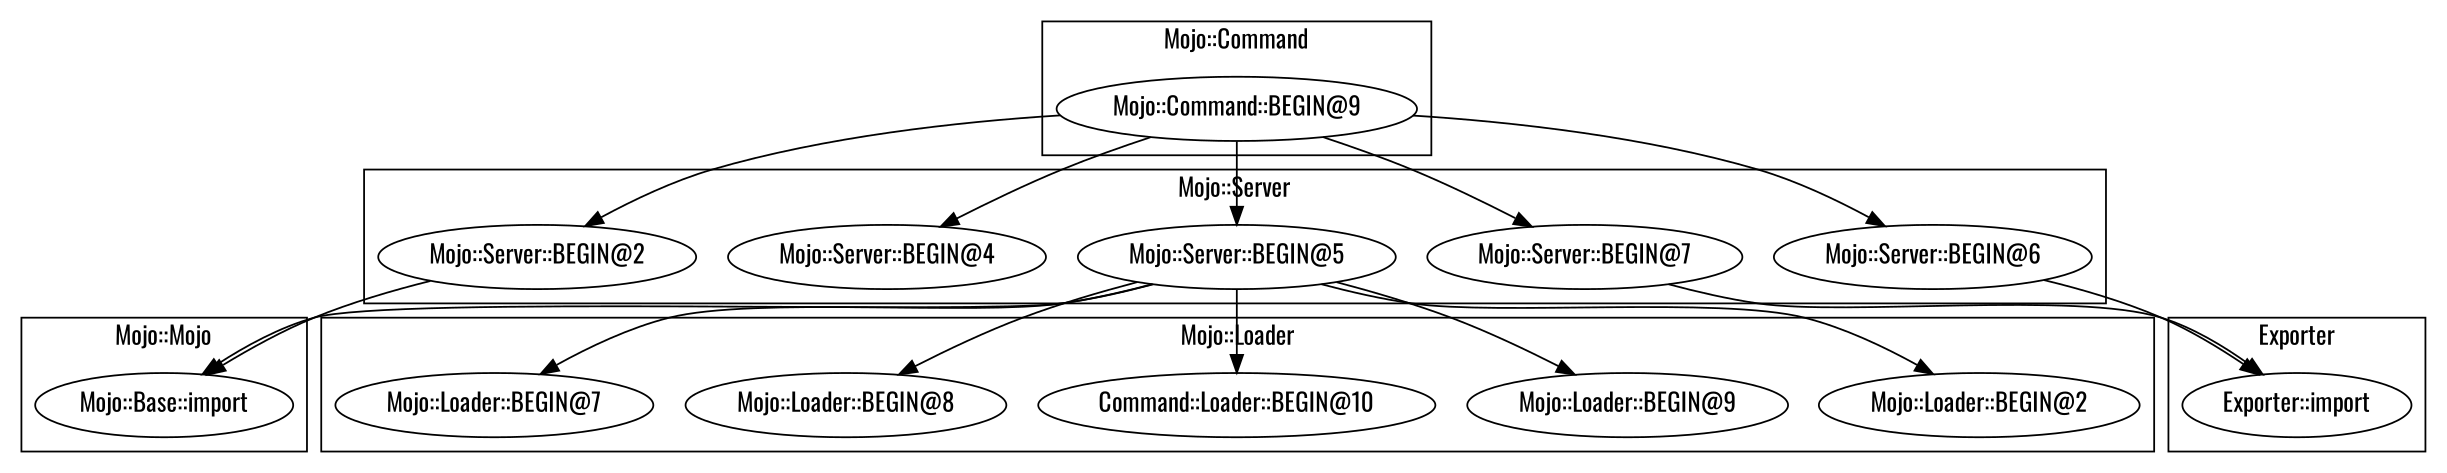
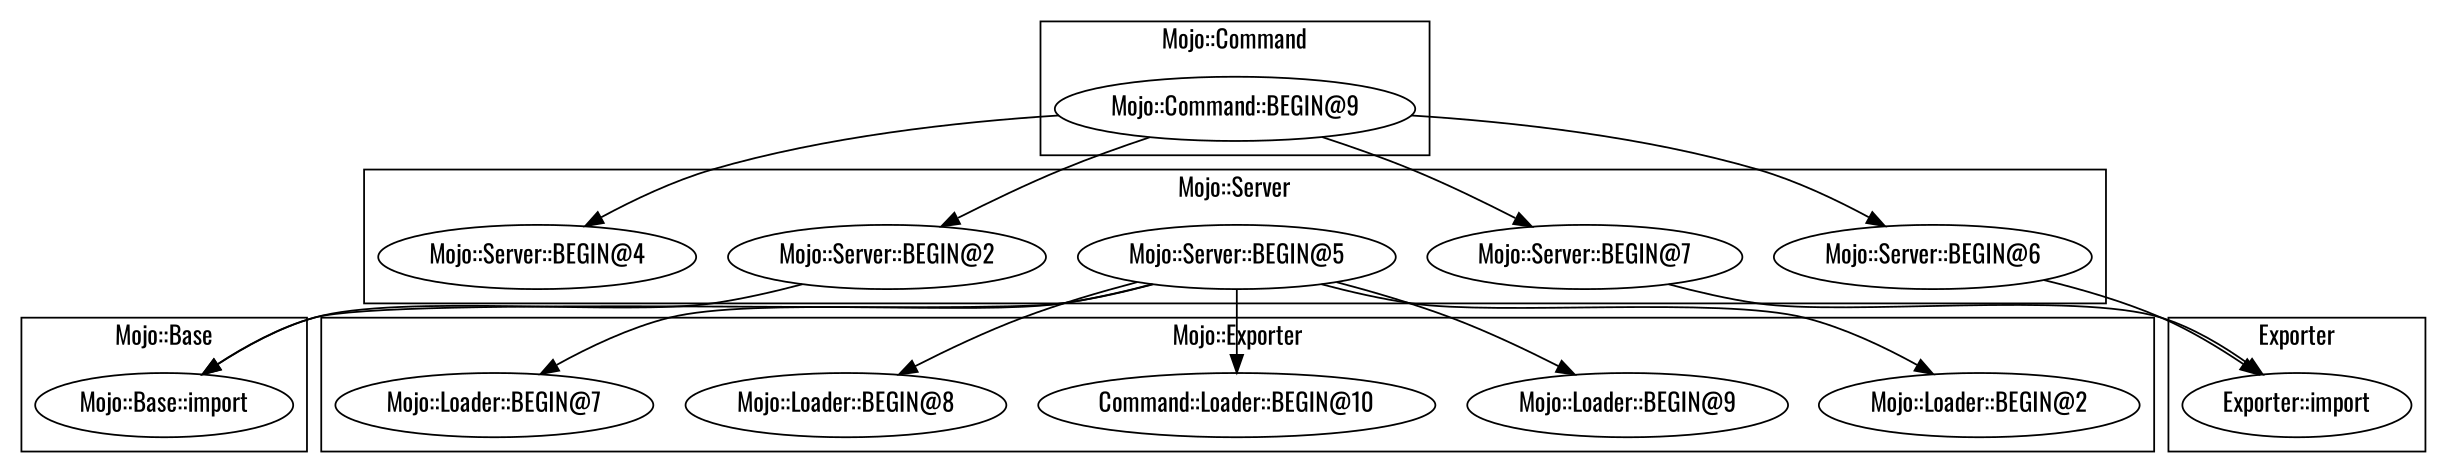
(1237, 181) -> none
(164, 338) -> (164, 338)
(1238, 338) -> (1238, 338)
